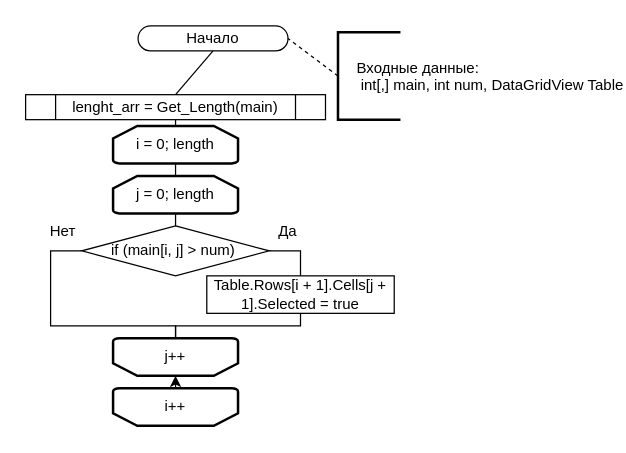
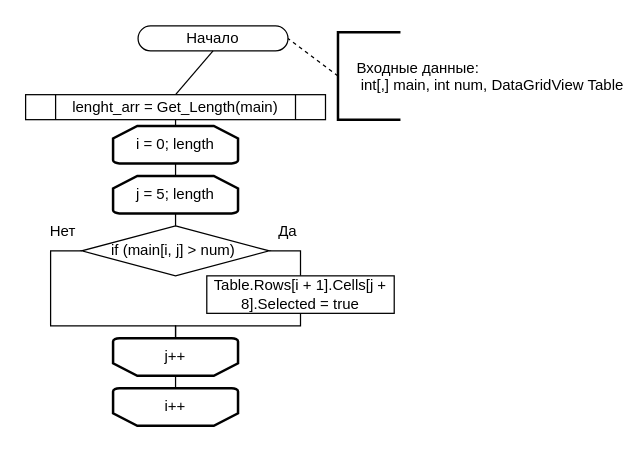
(176, 194) -> (176, 194)
(301, 294) -> (301, 294)
(176, 386) -> (176, 382)
